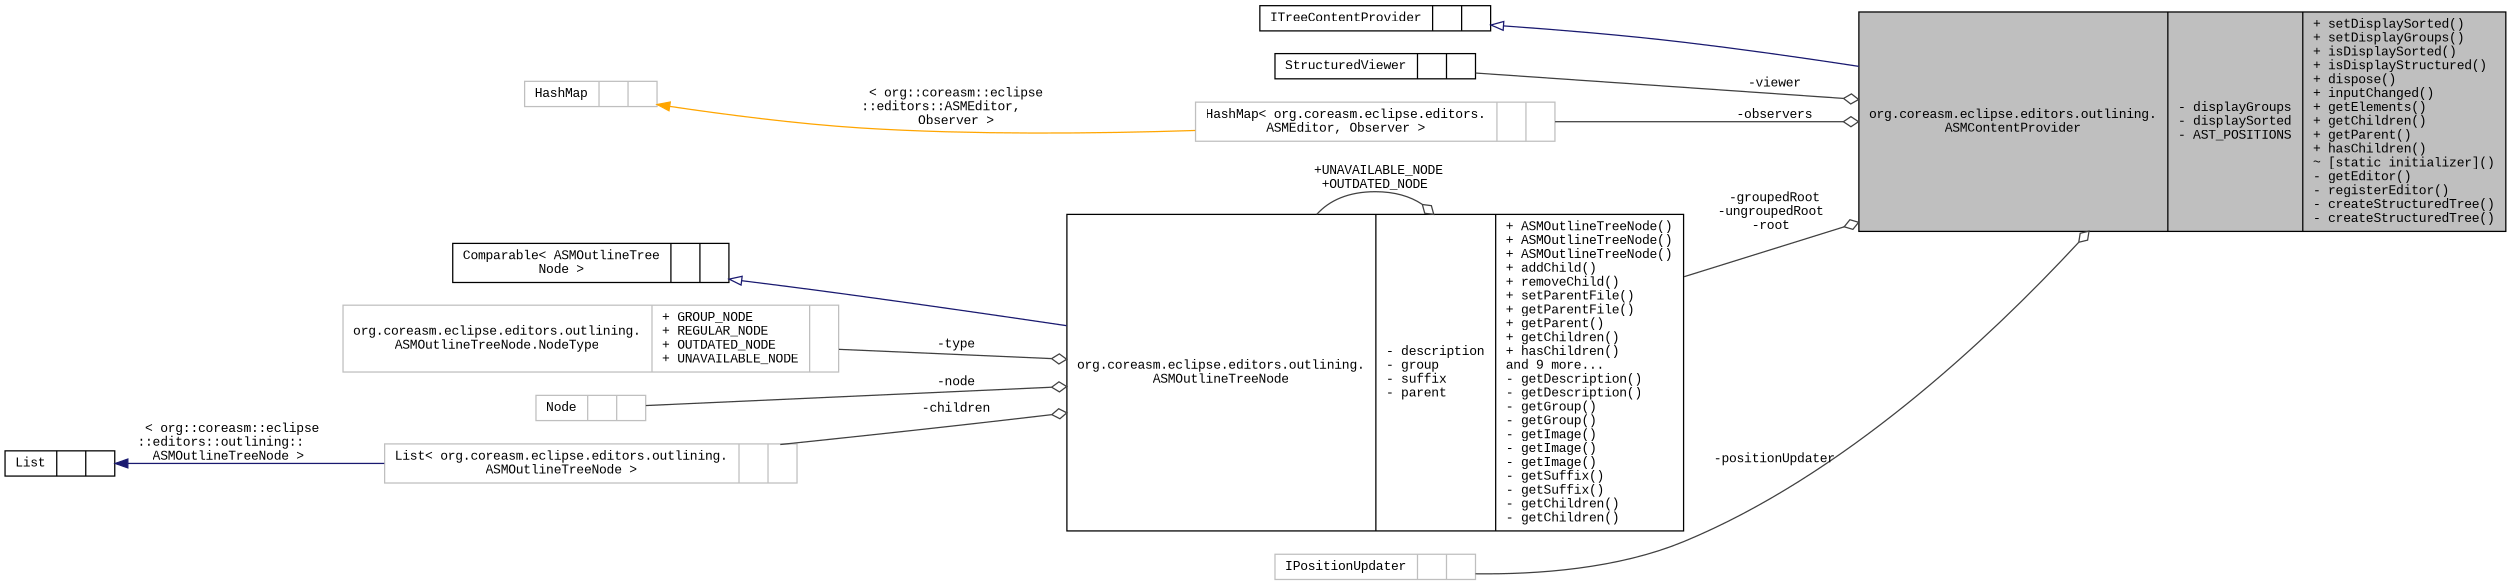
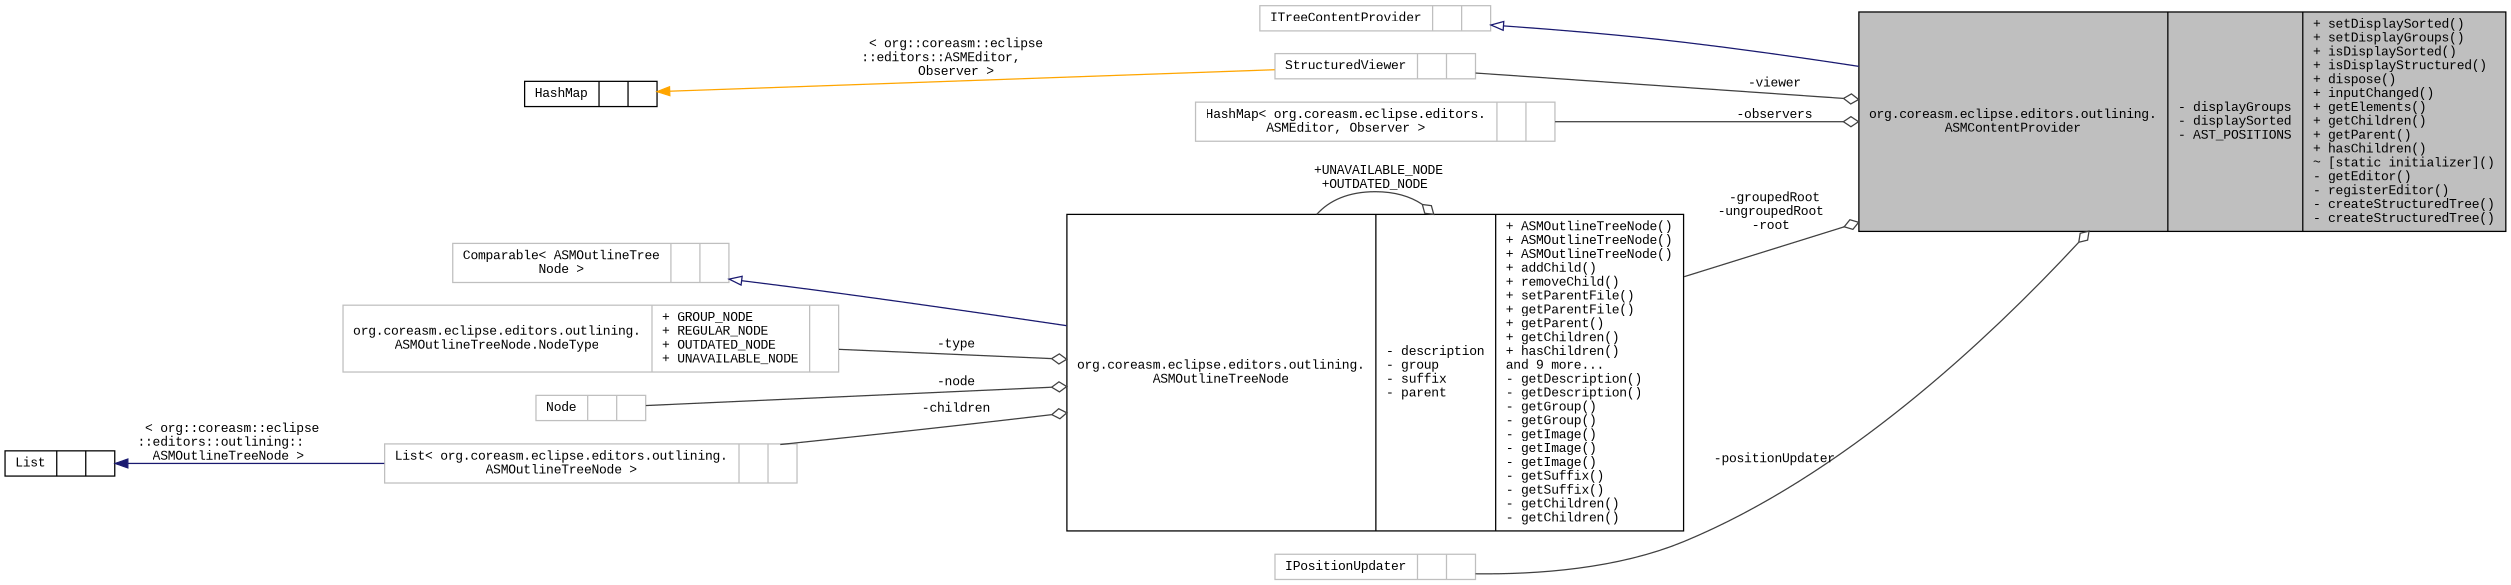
(1375, 18) -> (1375, 18)
(1375, 66) -> (1375, 66)
(591, 94) -> (591, 94)
(932, 131) -> (972, 80)
(591, 263) -> (591, 263)
